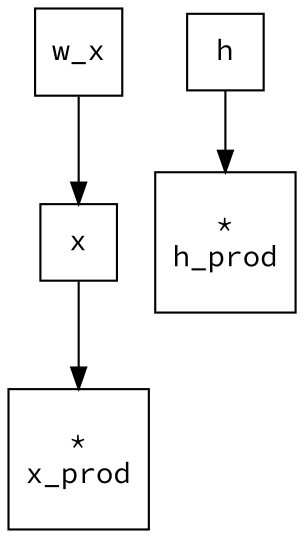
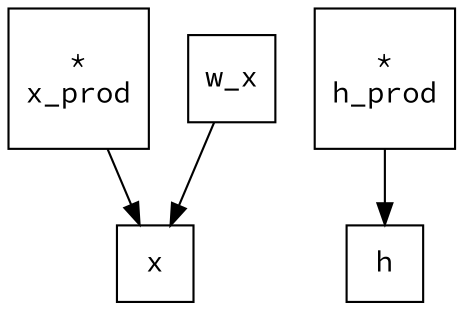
(225, 121) -> (385, 176)
(79, 324) -> (119, 177)
